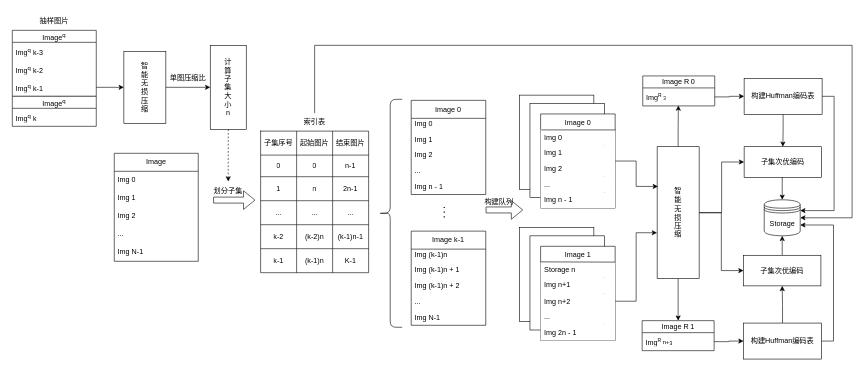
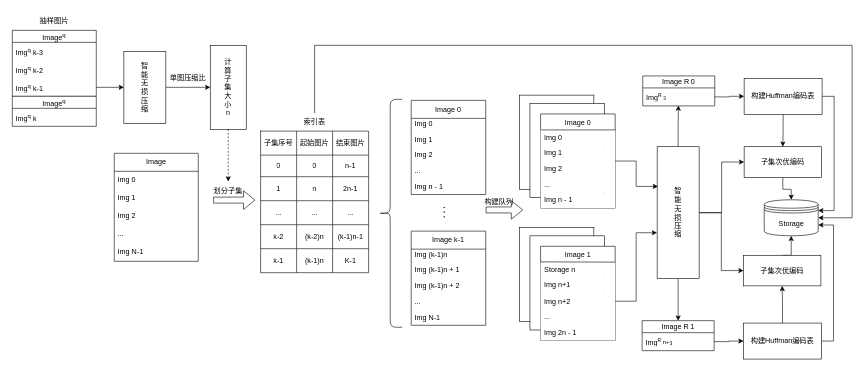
(782, 218) -> (791, 218)
